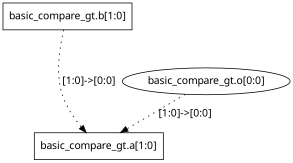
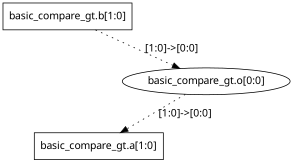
(59, 81) -> (134, 48)
